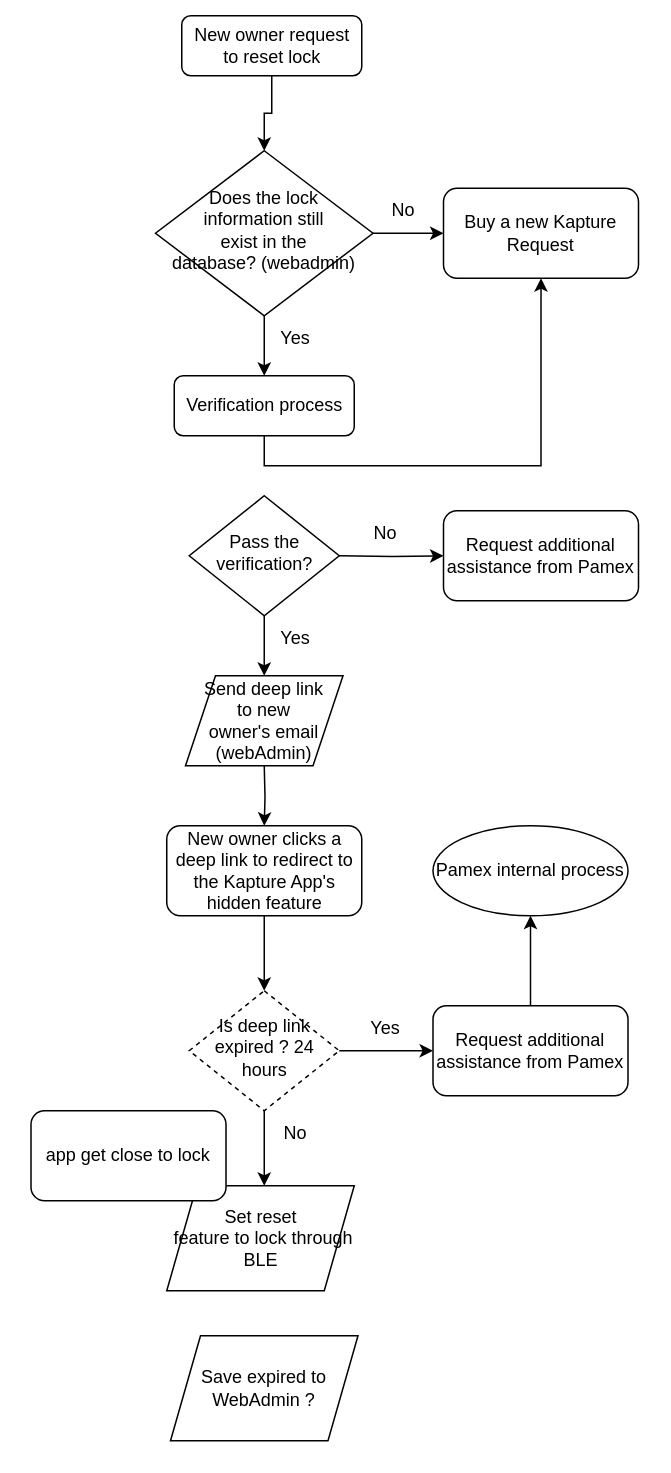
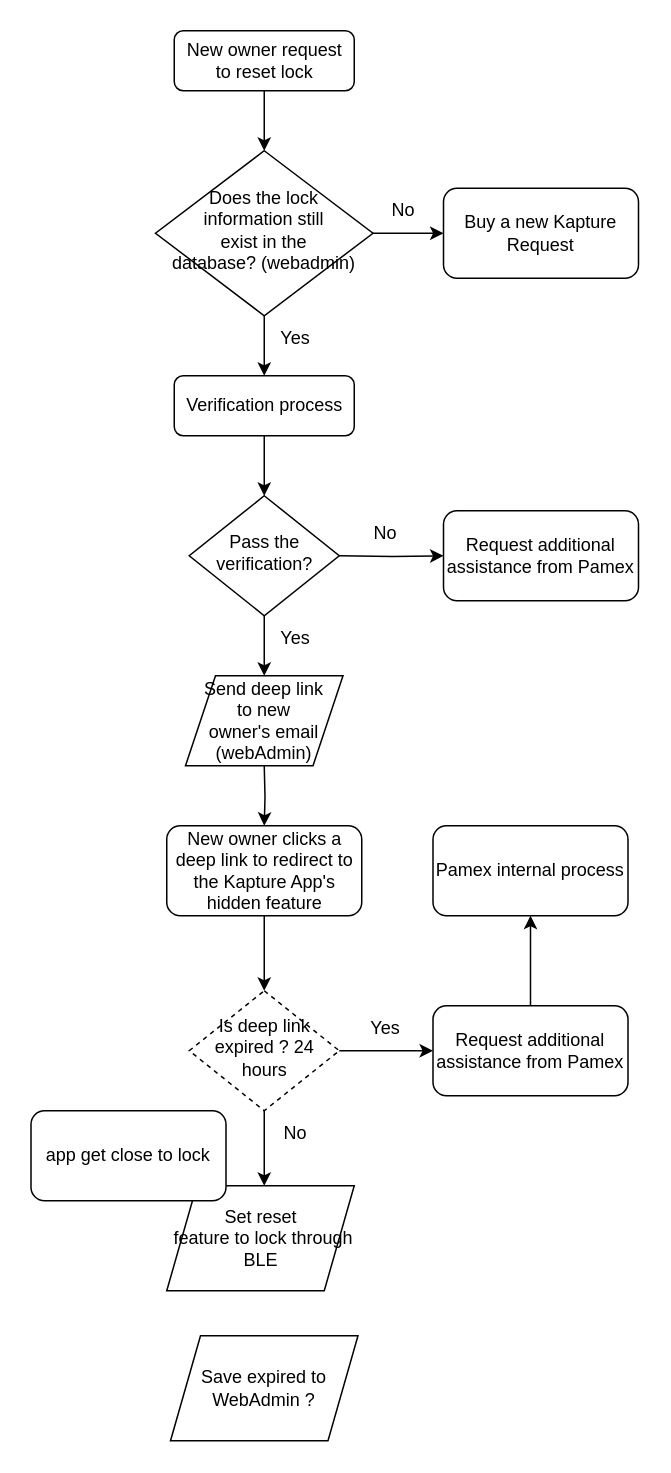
(272, 46) -> (264, 61)
(490, 466) -> (264, 474)
(530, 871) -> (530, 871)
